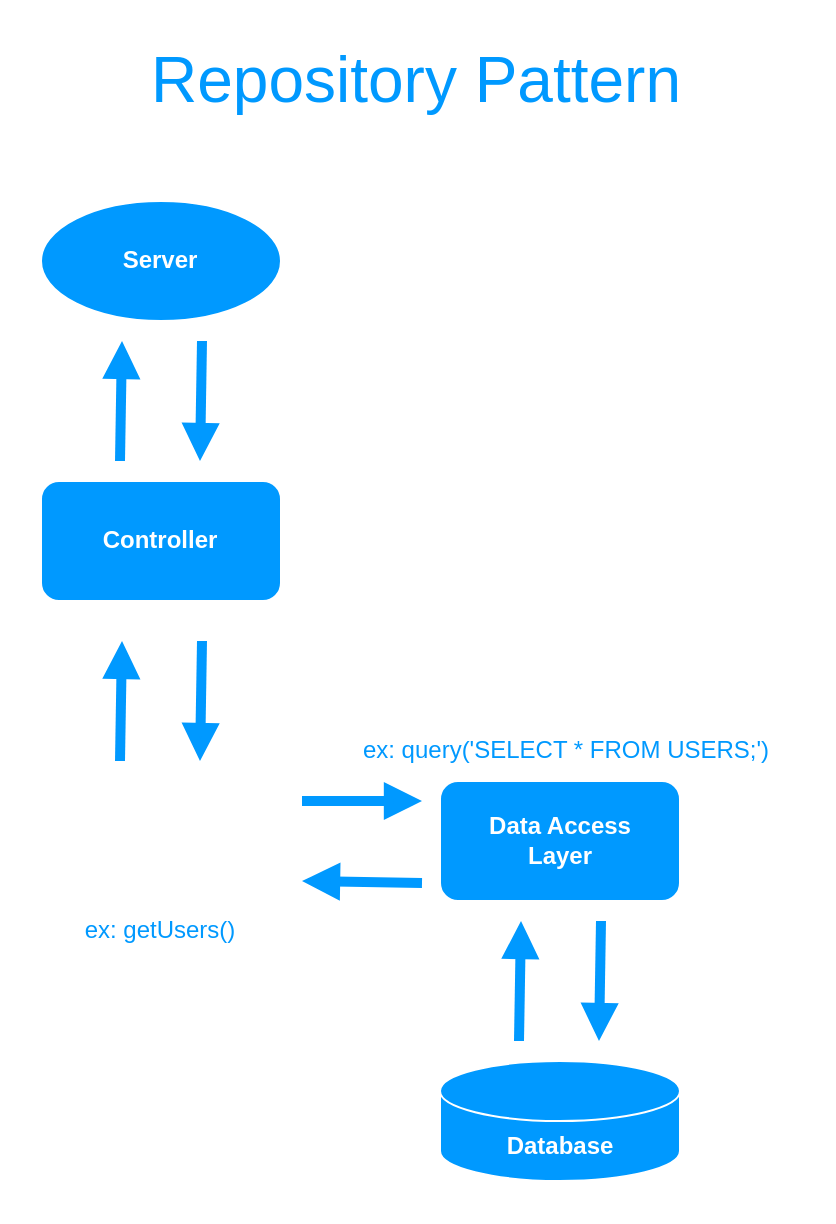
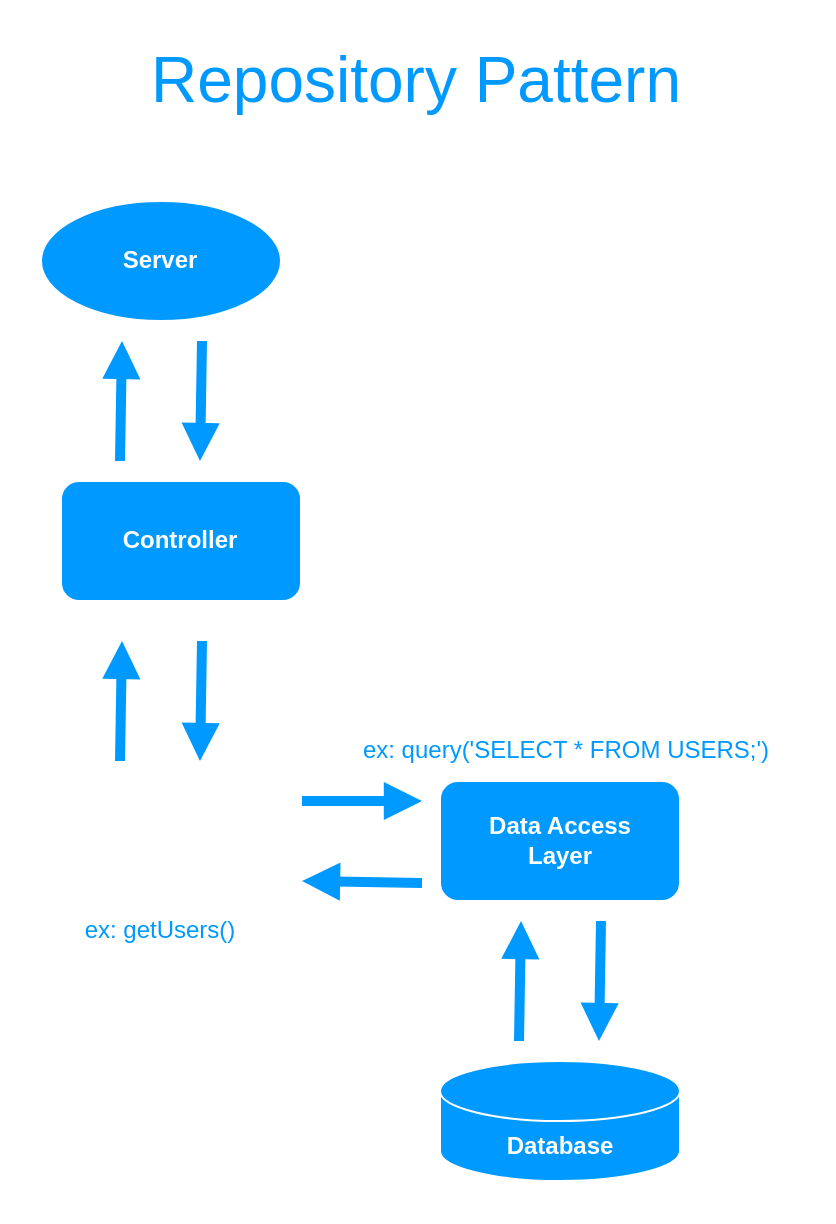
(161, 541) -> (181, 541)
